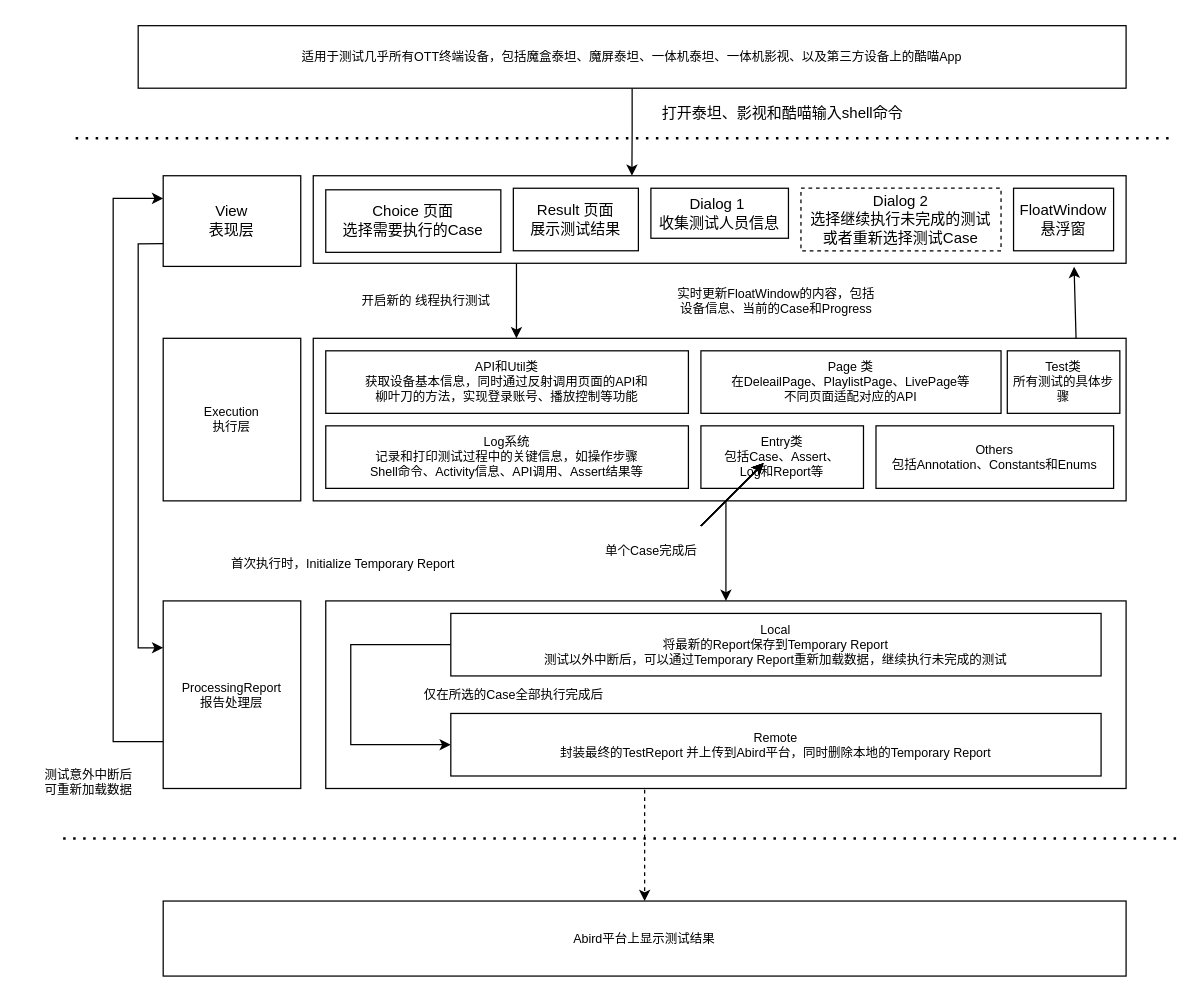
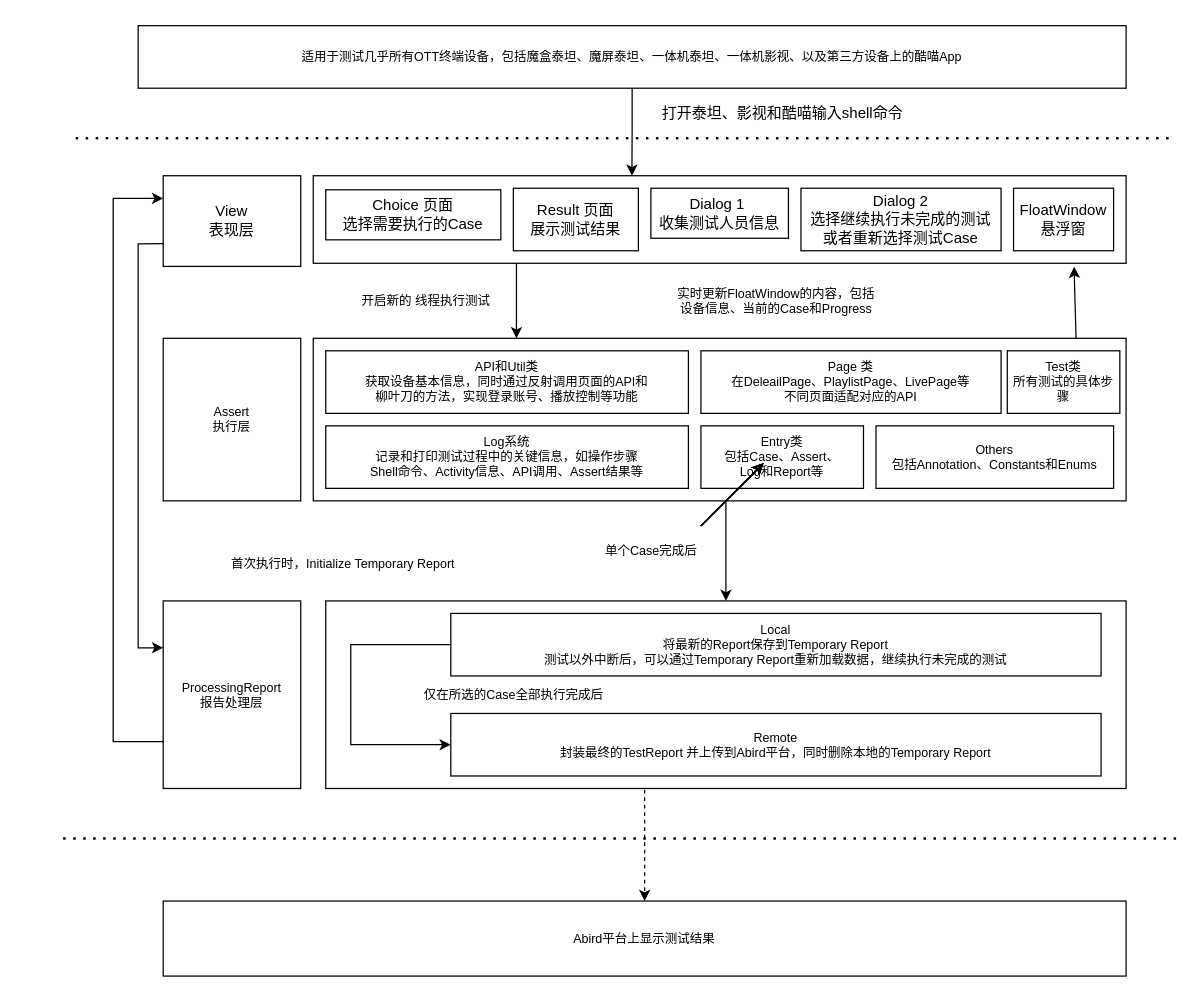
(901, 219) -> (901, 219)
(413, 221) -> (413, 215)
(232, 419) -> (232, 419)
(88, 782) -> none
